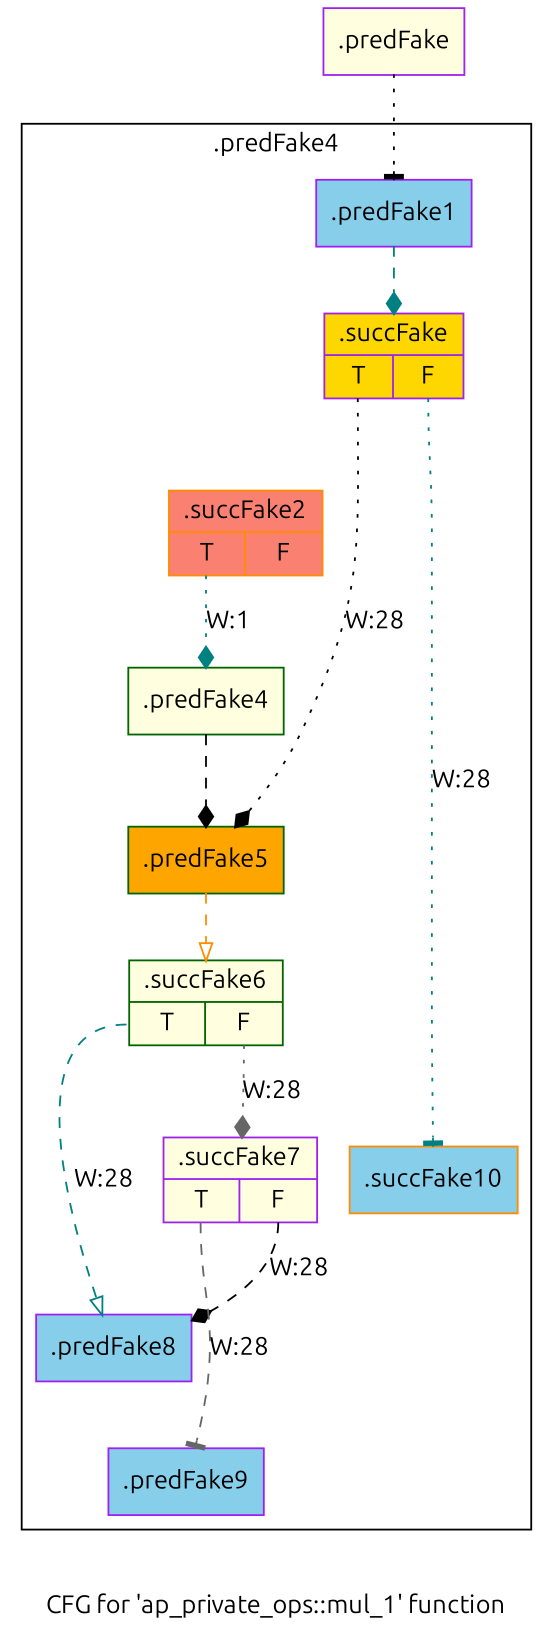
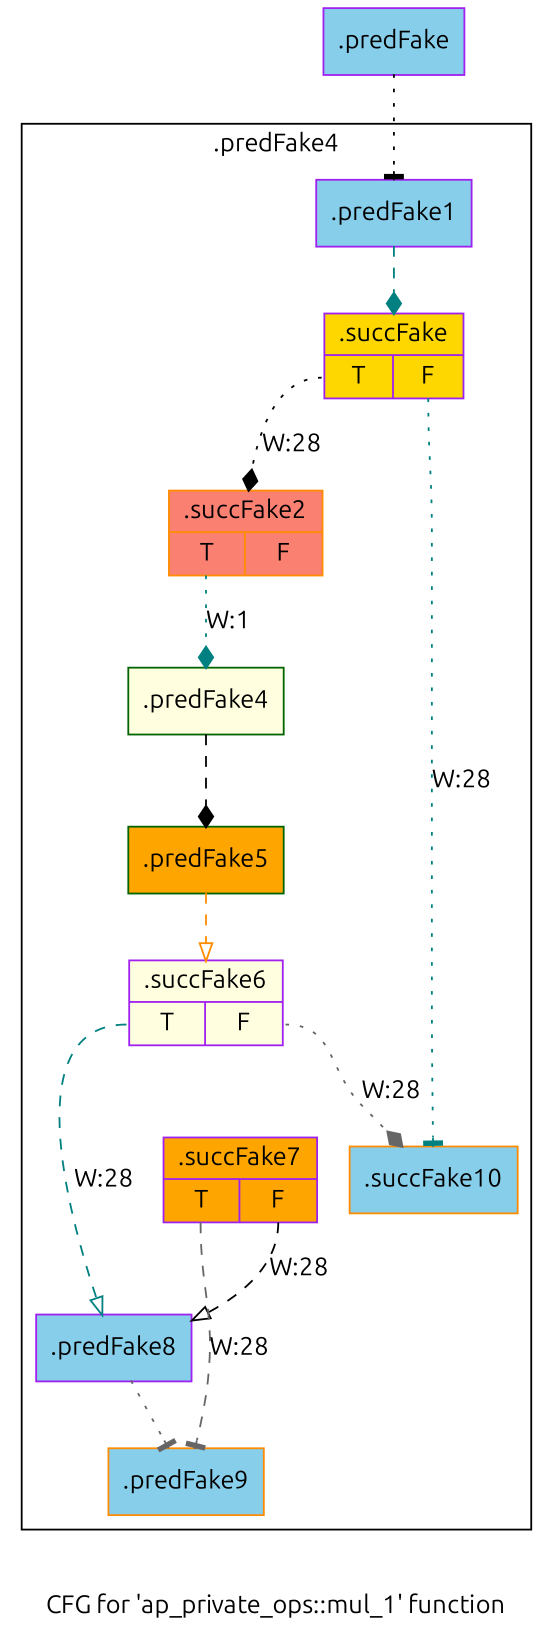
(394, 42) -> (394, 42)
(345, 616) -> (272, 411)
(206, 1003) -> (206, 1003)
(244, 1081) -> (339, 1072)
(240, 1180) -> (240, 1180)
(256, 1277) -> (256, 1277)
none -> (148, 1411)
(186, 1482) -> (186, 1482)
